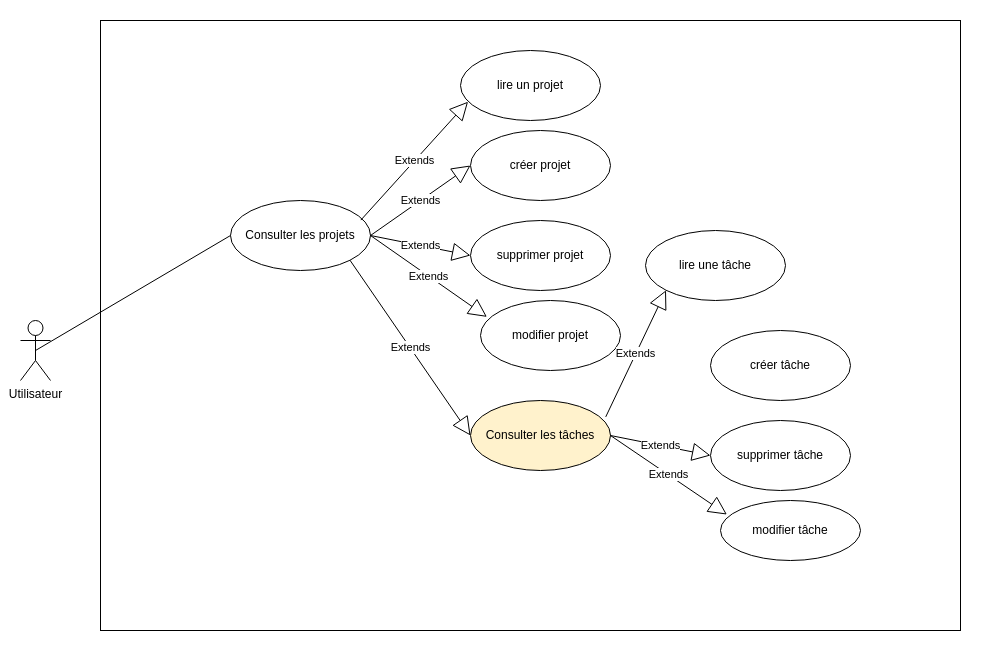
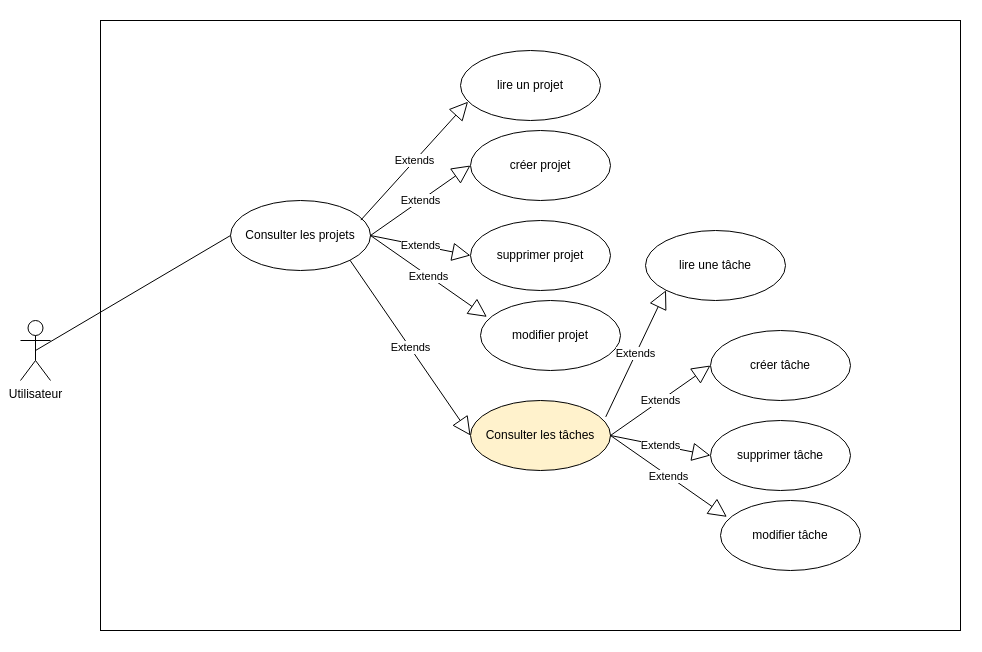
none -> (653, 405)
(791, 531) -> (791, 536)
